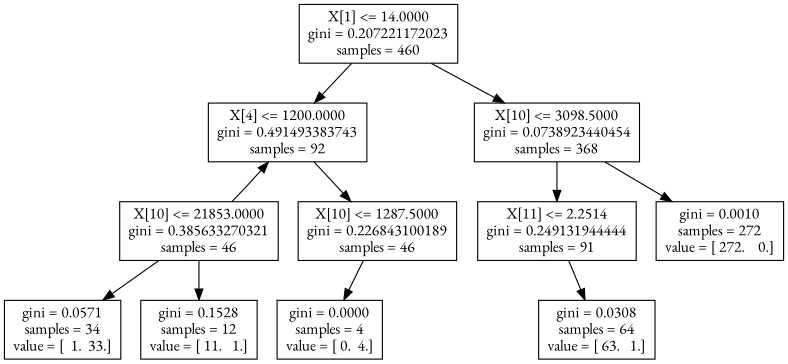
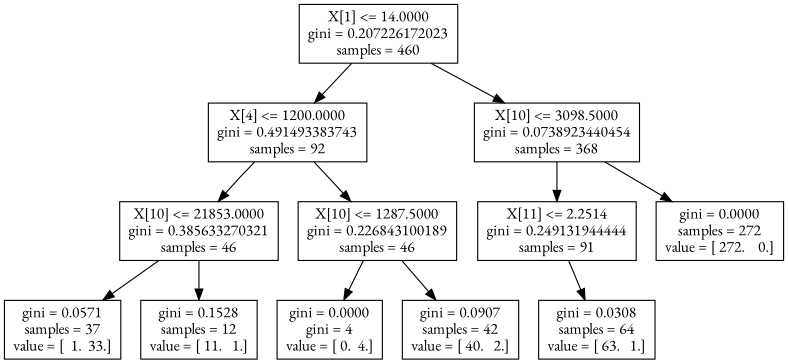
(378, 34) -> (378, 34)
(247, 186) -> (240, 177)
(720, 231) -> (720, 231)
(63, 330) -> (63, 330)
(330, 330) -> (330, 330)
none -> (461, 330)
